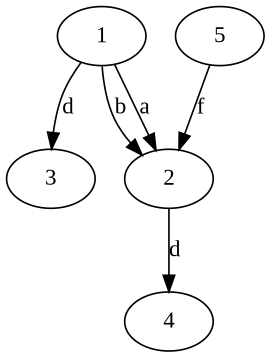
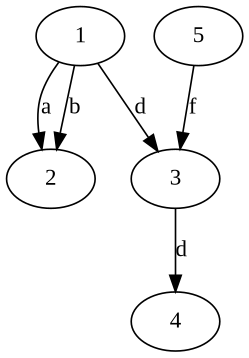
(197, 100) -> (188, 99)
(169, 242) -> (176, 242)
